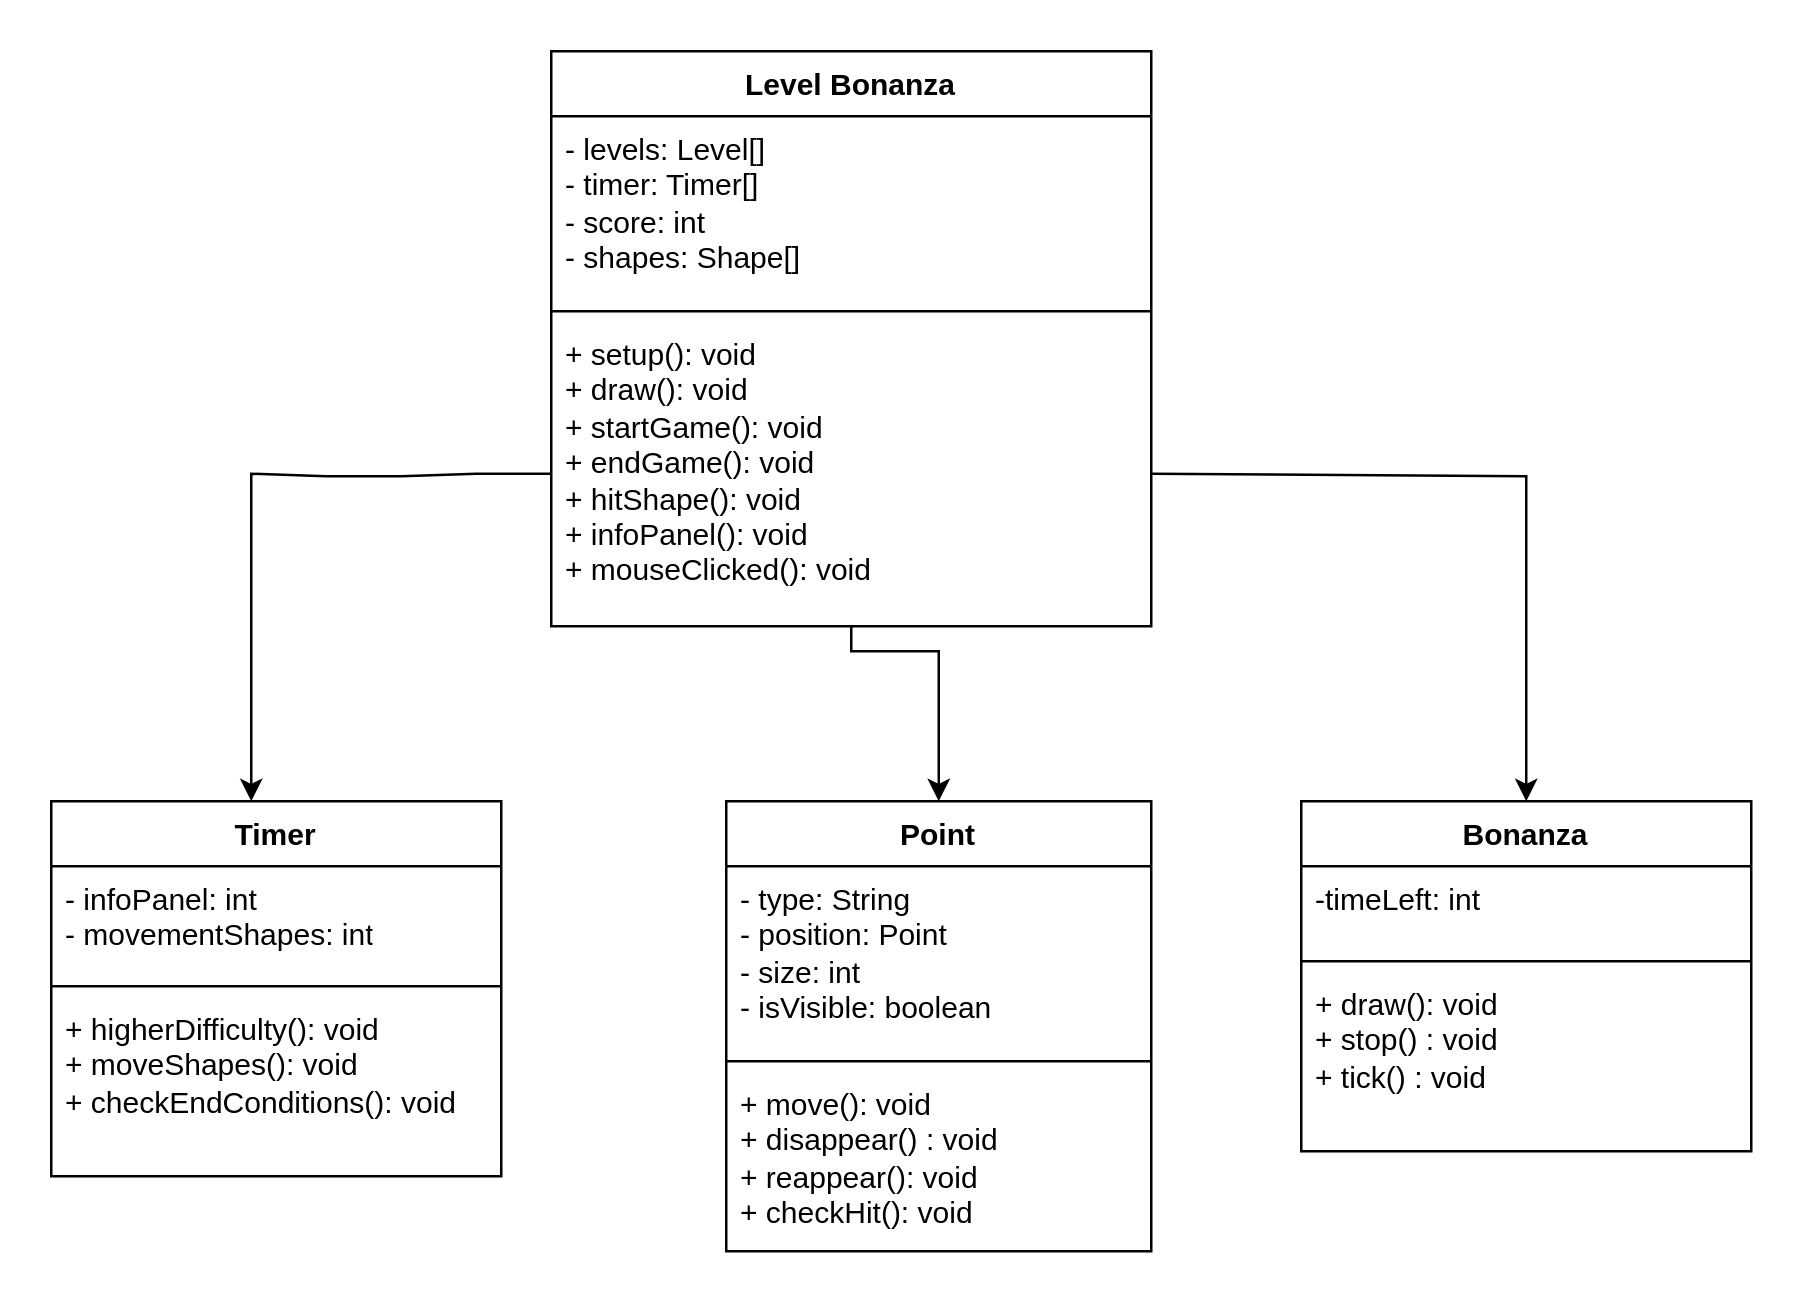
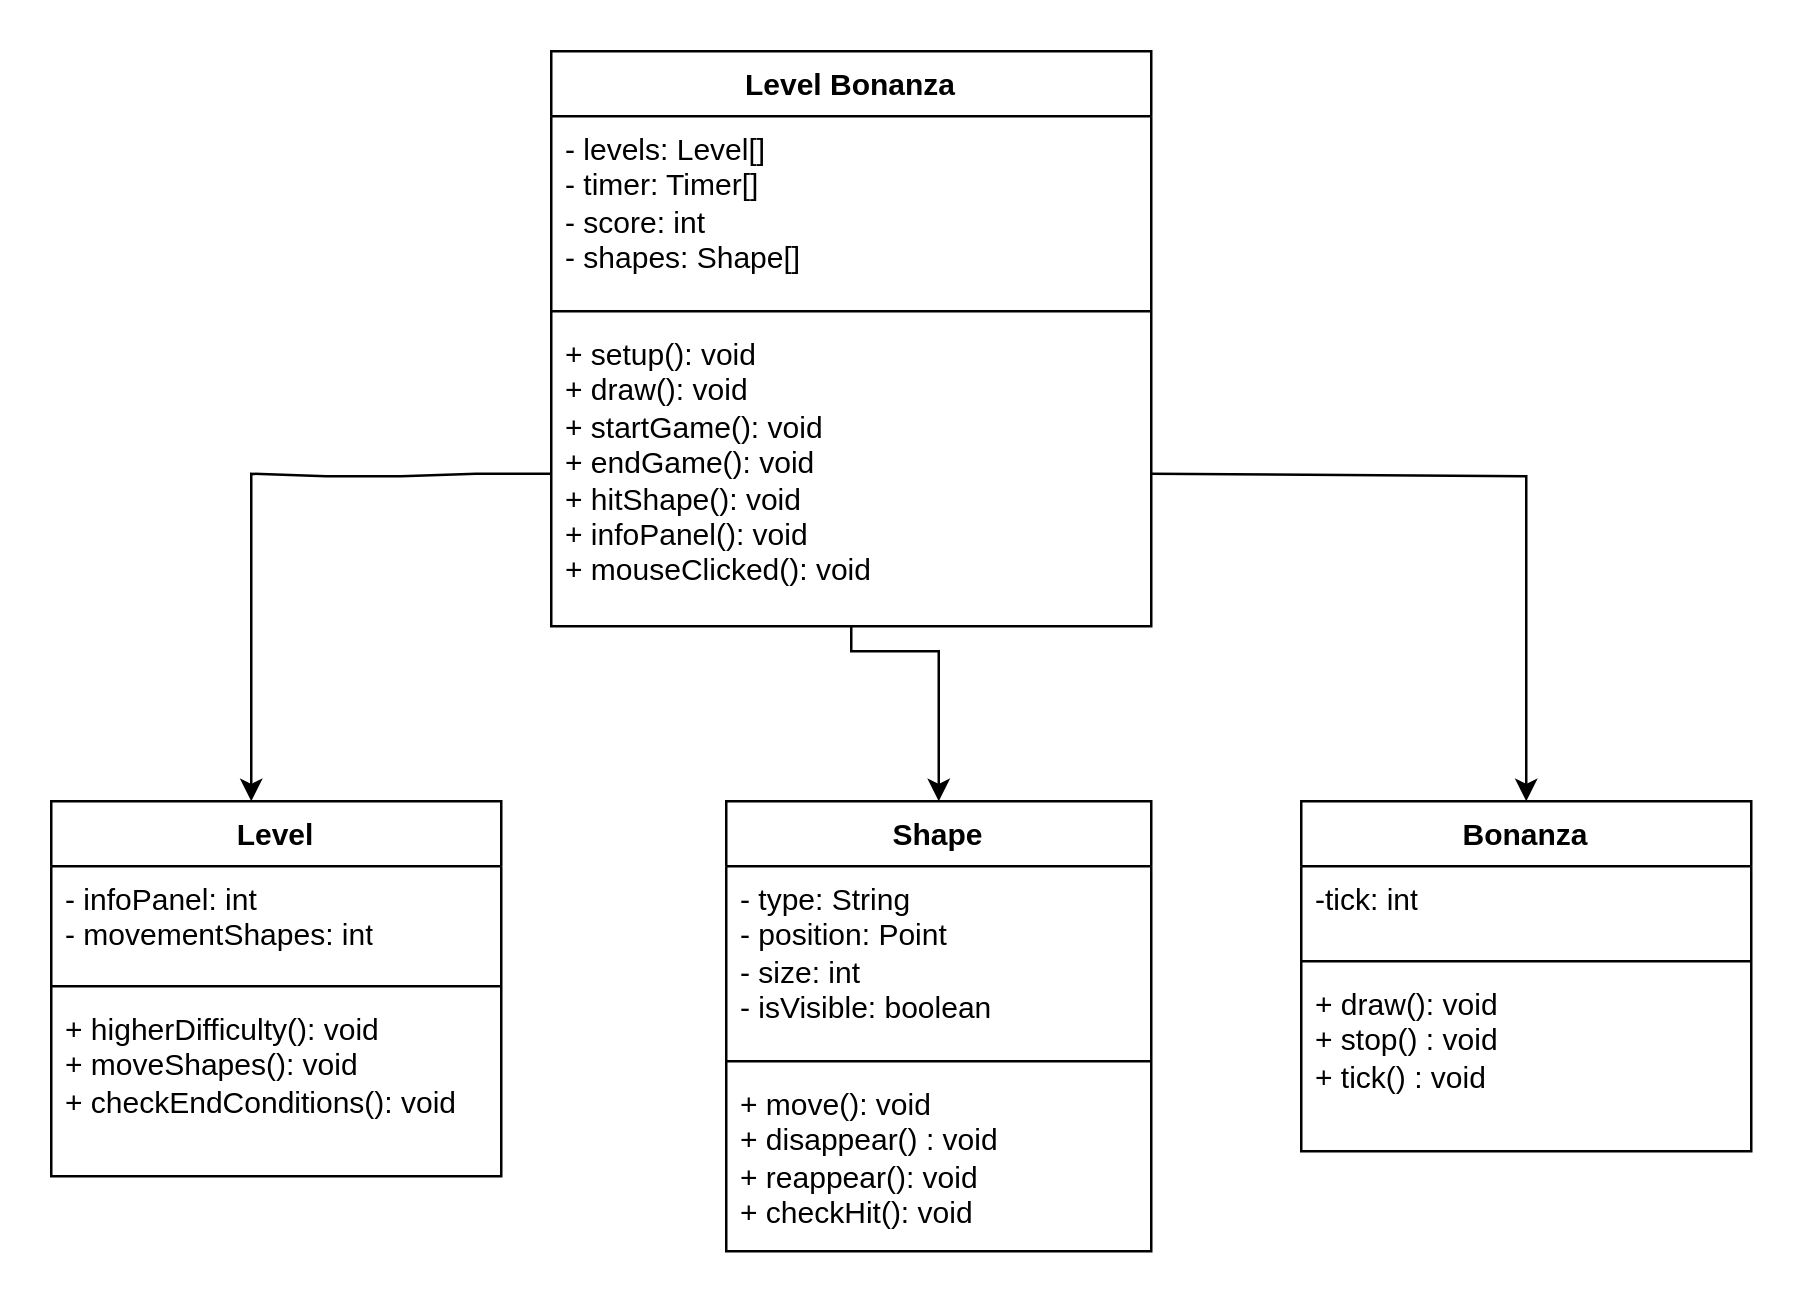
(276, 837) -> (276, 837)
(939, 837) -> (939, 837)
(1418, 902) -> (1385, 902)
